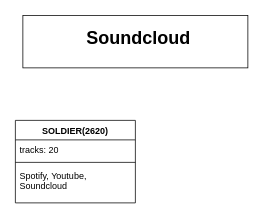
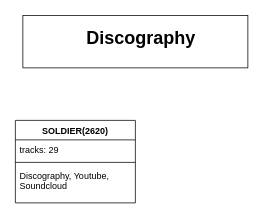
(111, 21) -> (113, 21)
(43, 151) -> (43, 151)
(76, 181) -> (76, 181)
